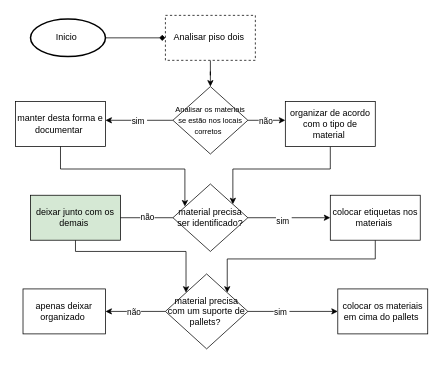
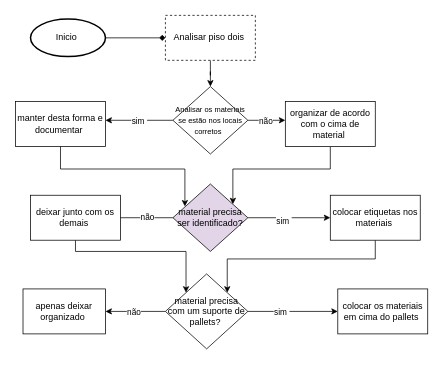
(330, 124) -> (330, 124)
(75, 218) -> (75, 218)
(210, 218) -> (210, 218)
